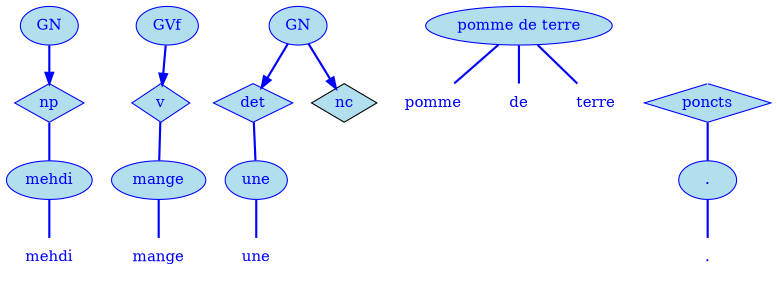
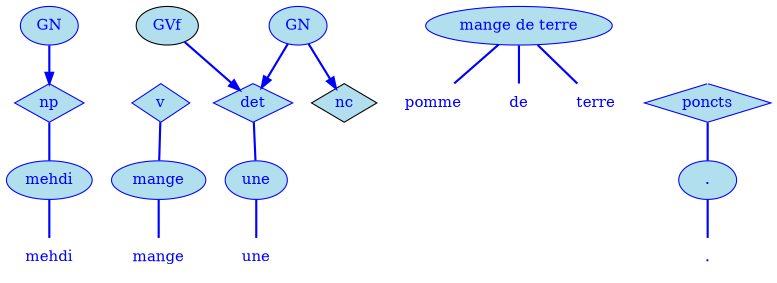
(167, 26) -> (167, 26)
(519, 26) -> (519, 26)
(164, 59) -> (208, 62)
